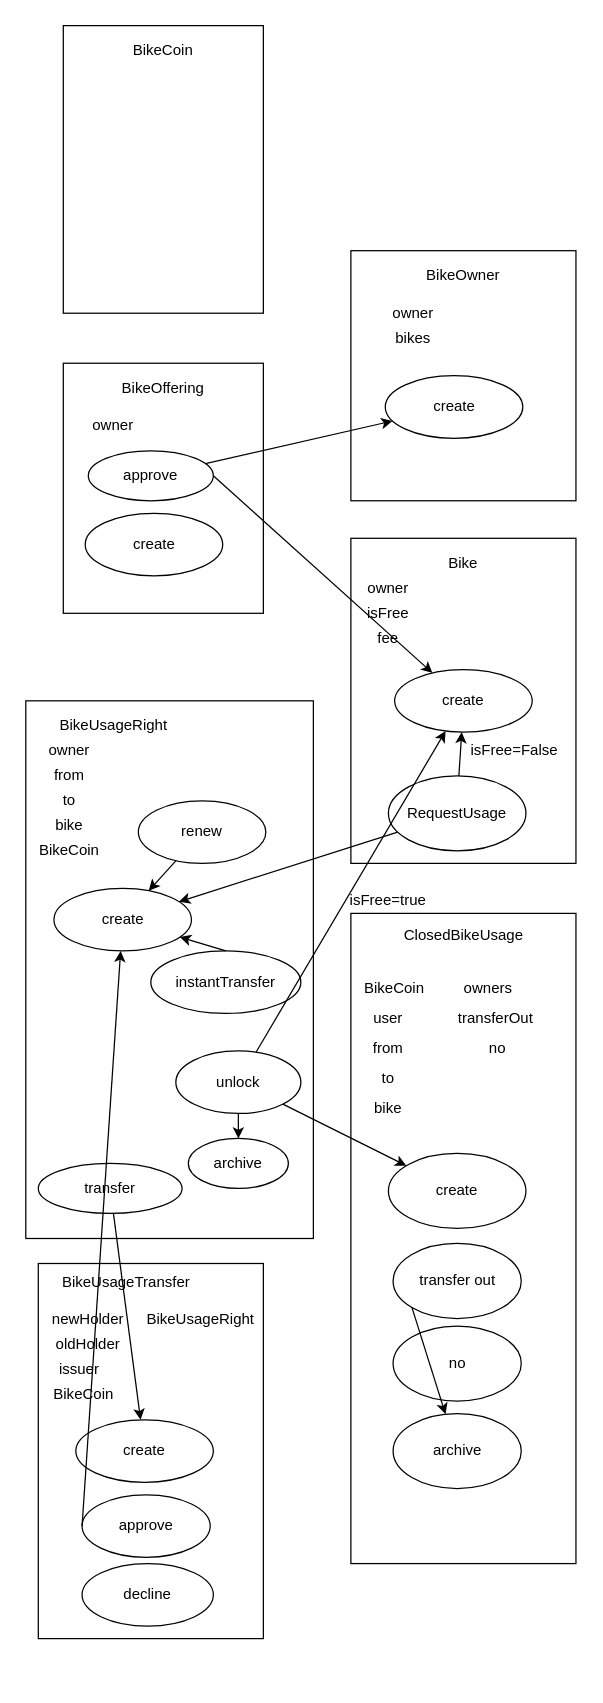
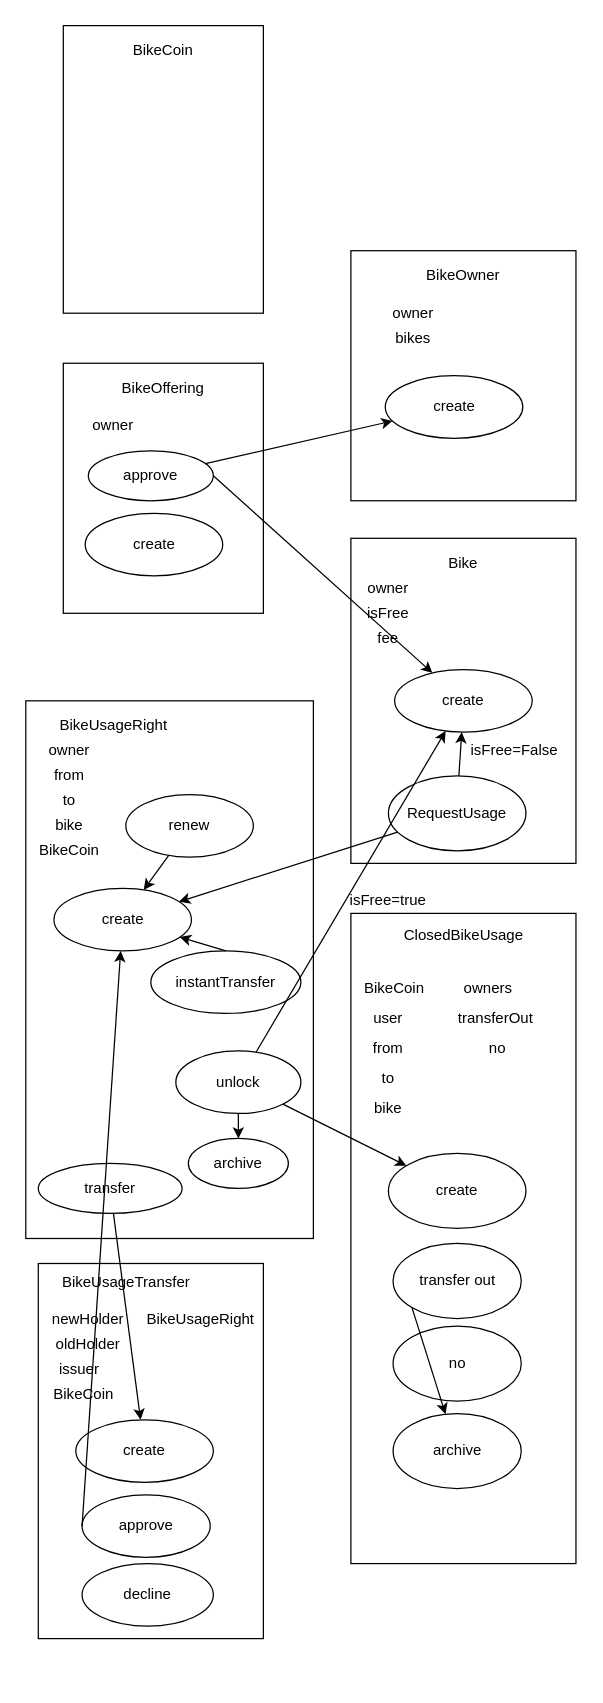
(202, 832) -> (189, 826)
